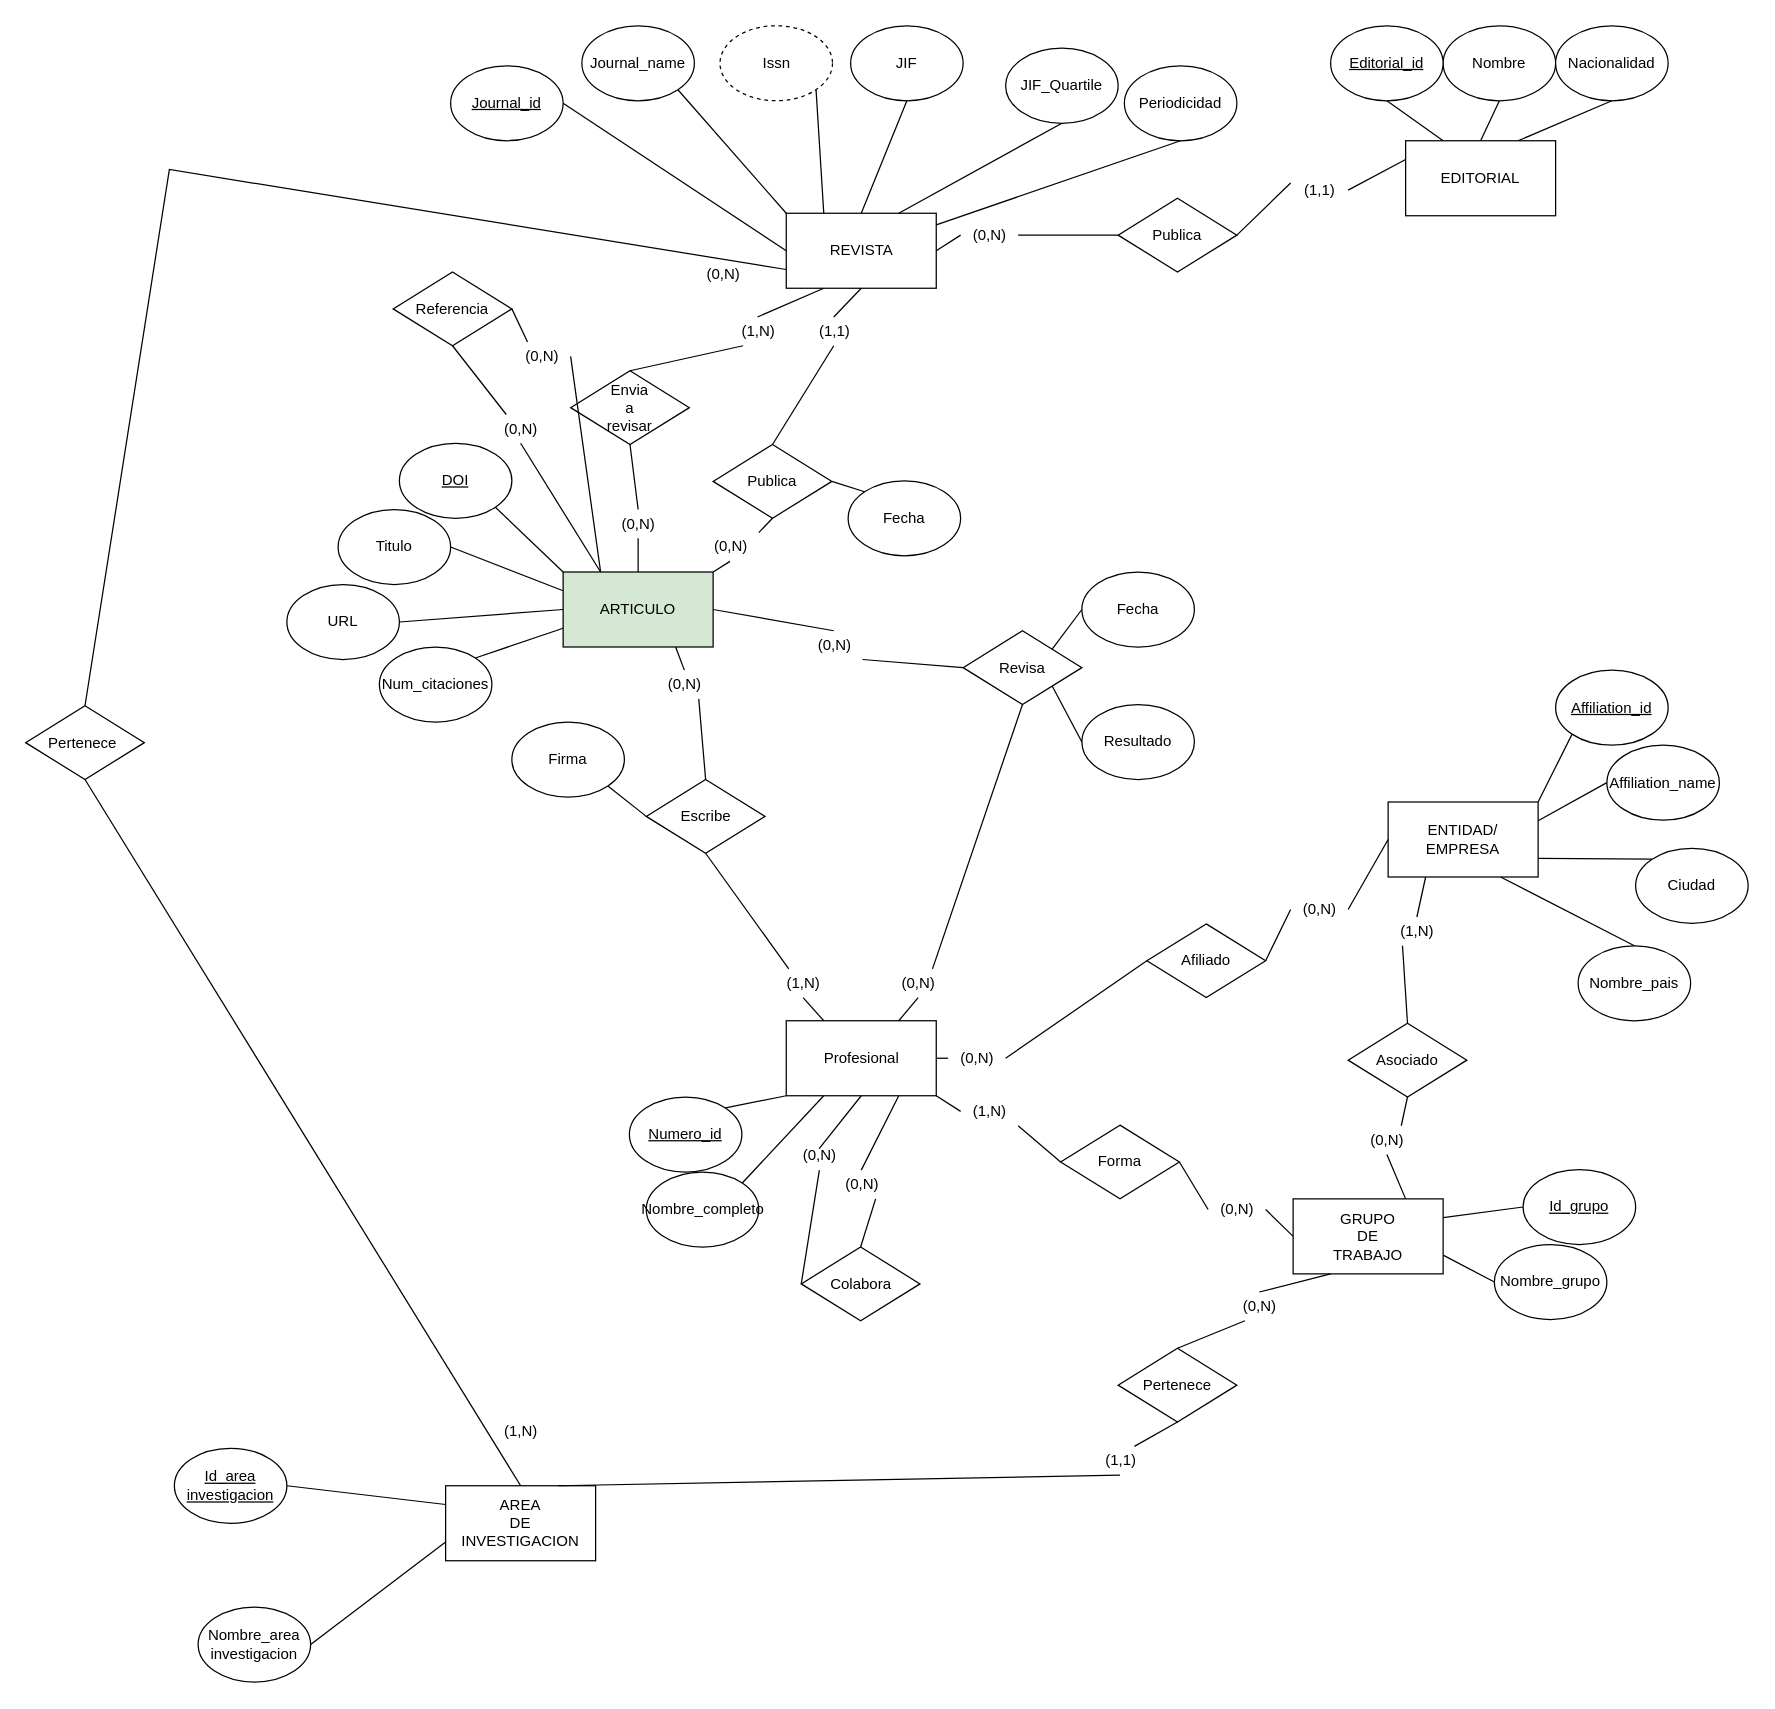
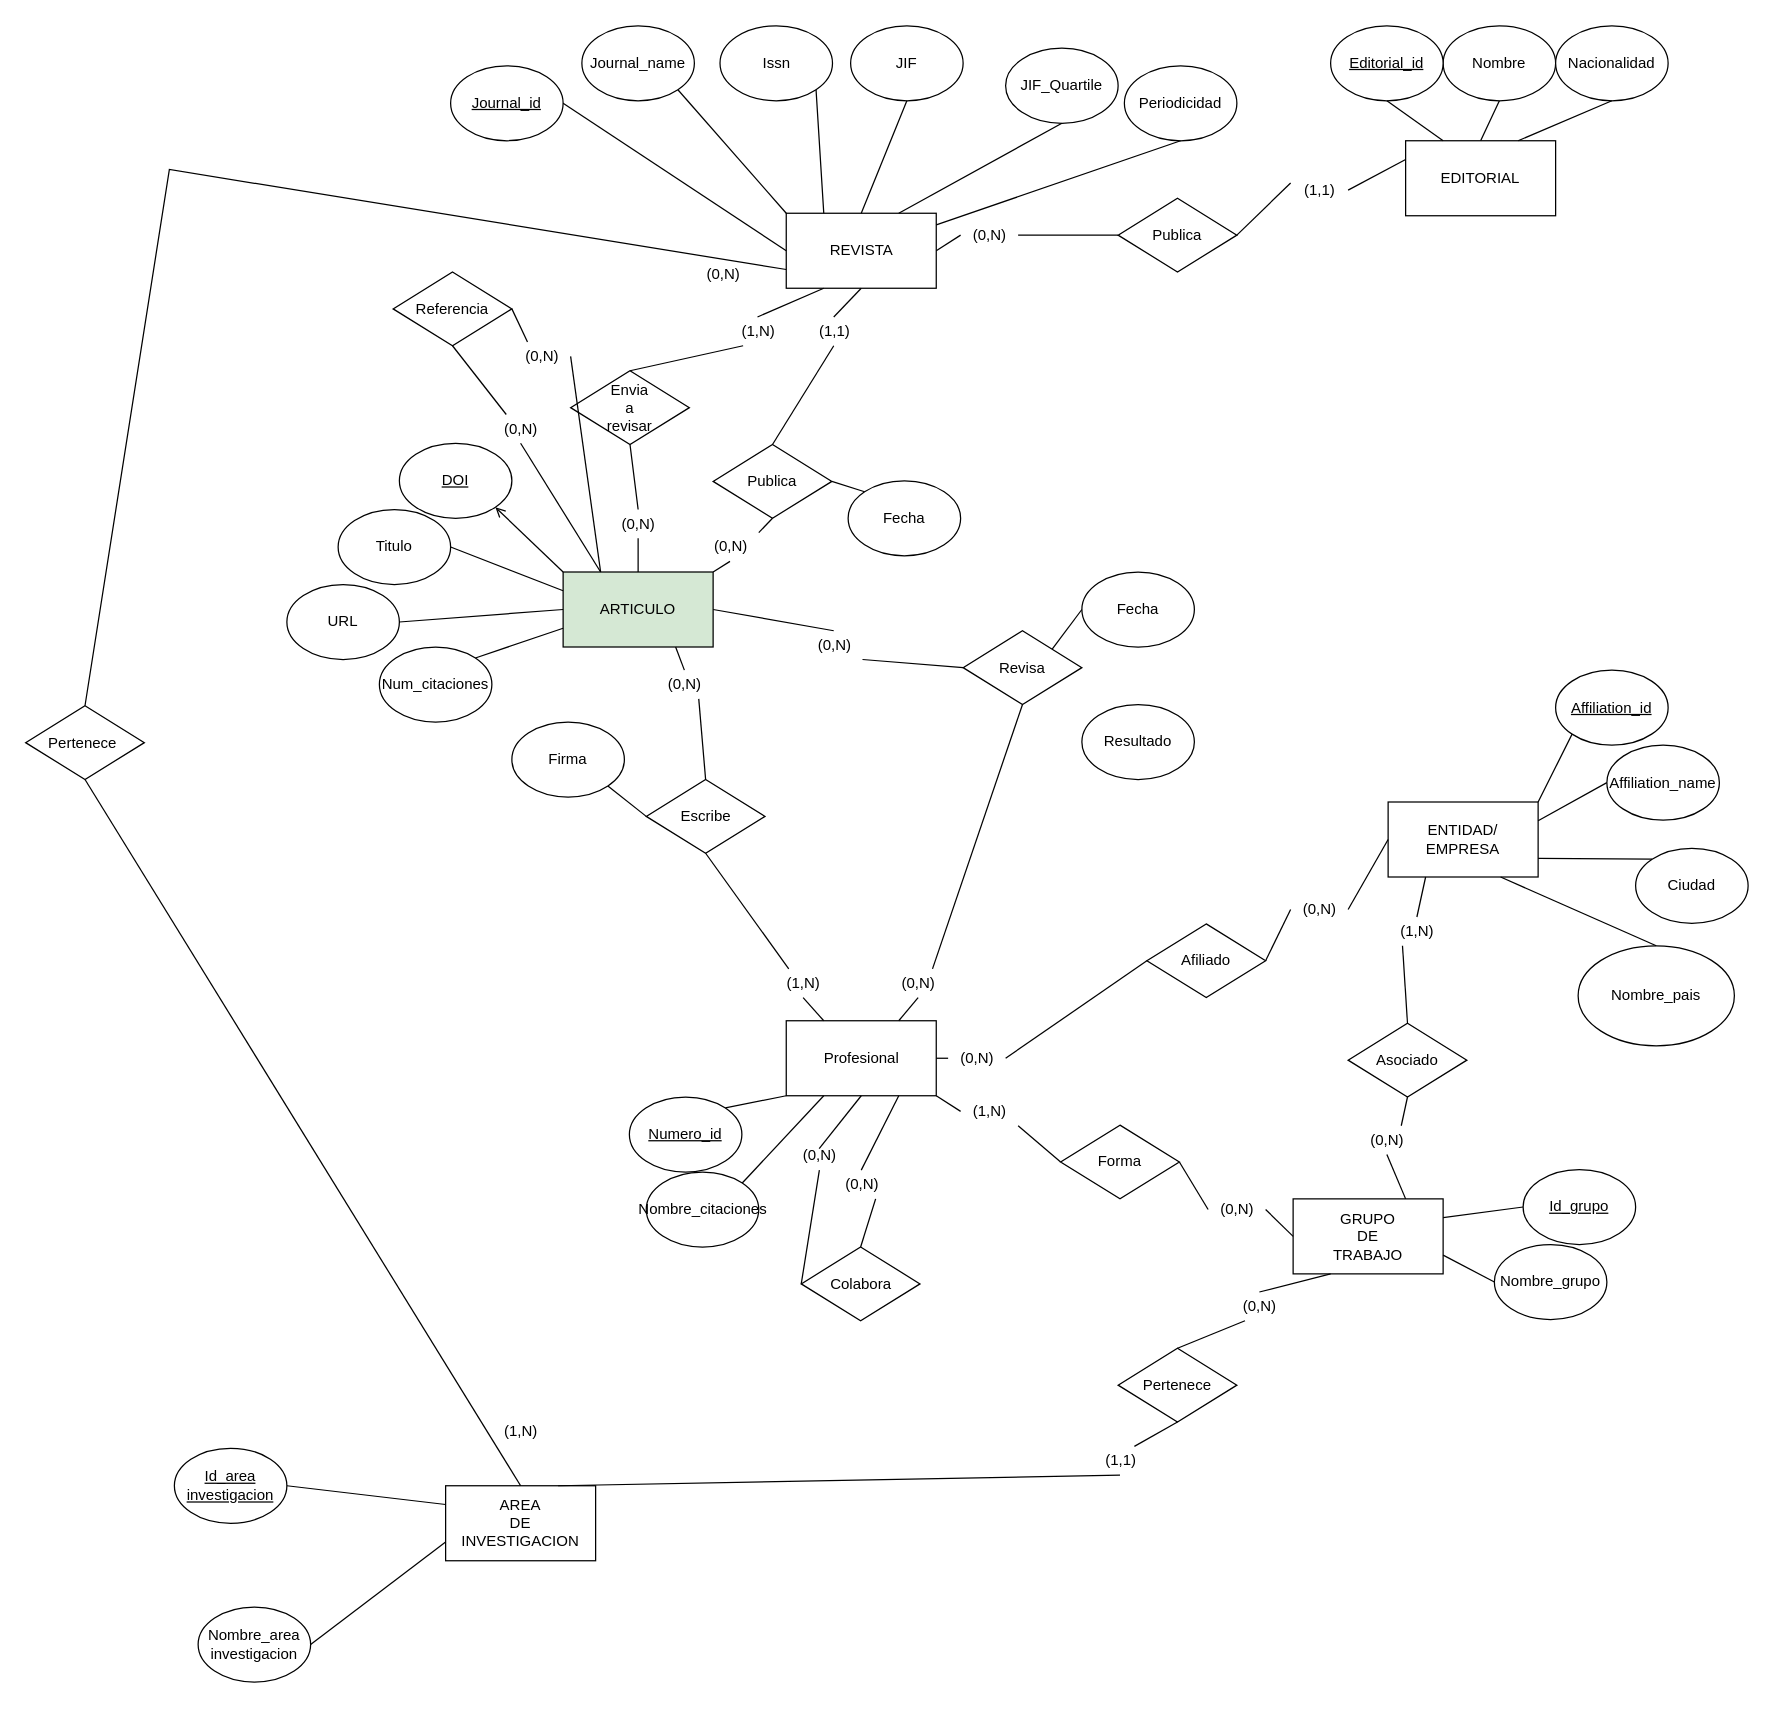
(776, 63) -> (776, 63)
(498, 510) -> (500, 511)
(1067, 714) -> none
(1634, 983) -> (1656, 996)
(703, 1209) -> (703, 1209)
